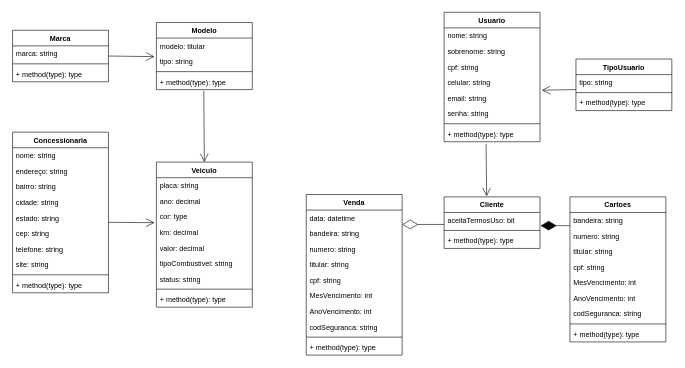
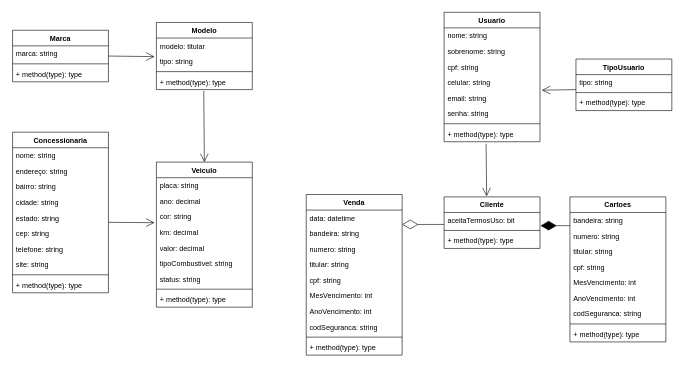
(176, 217) -> (179, 217)
